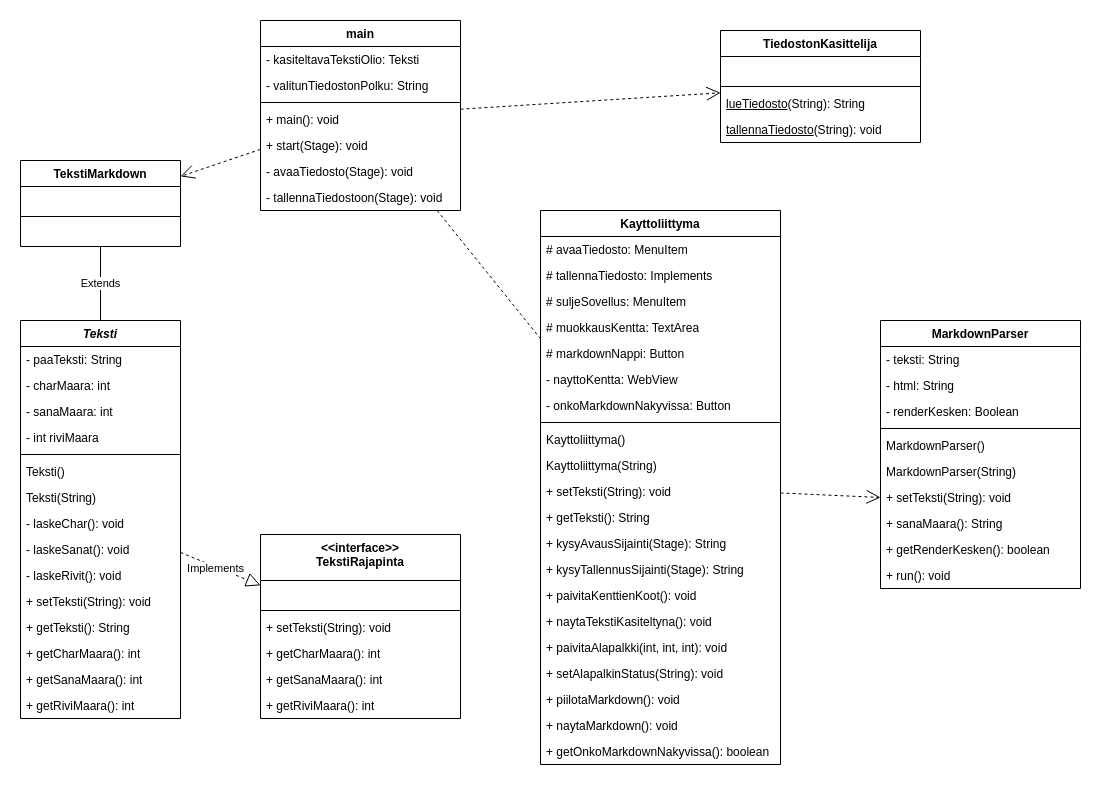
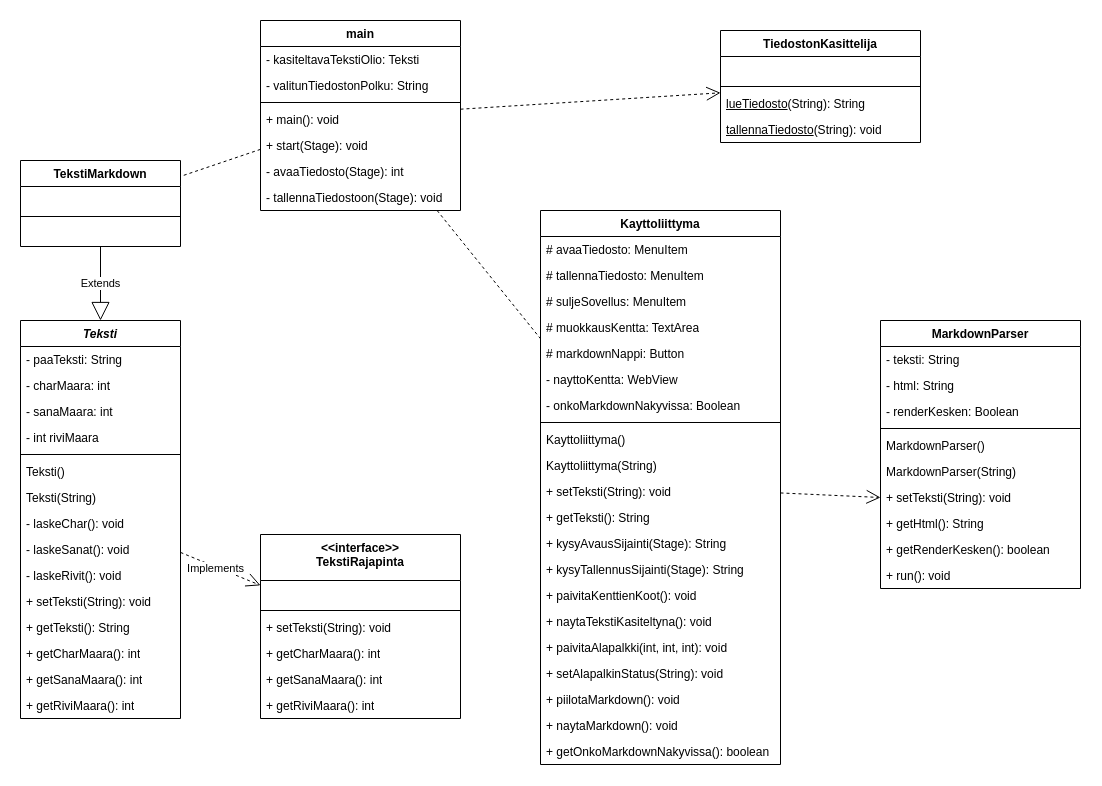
(349, 173) -> (346, 173)
(185, 175) -> (185, 175)
(636, 277) -> (631, 277)
(101, 309) -> (101, 301)
(644, 407) -> (646, 407)
(951, 525) -> (943, 525)
(246, 579) -> (250, 581)
